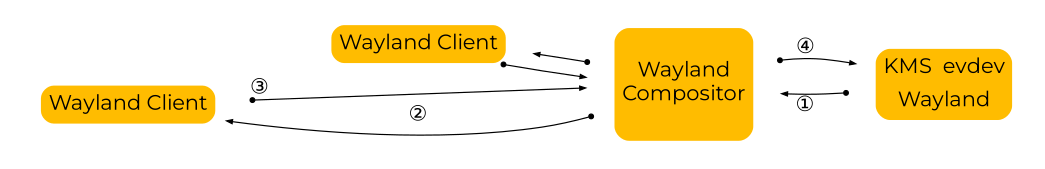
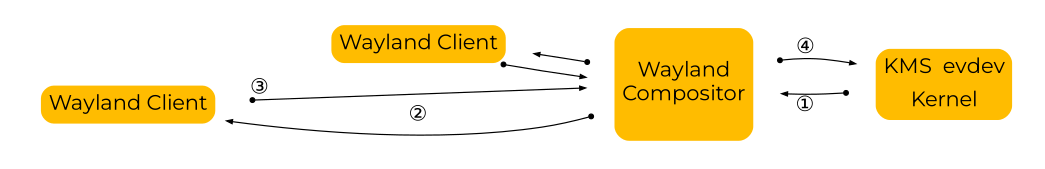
(945, 100) -> (945, 100)
